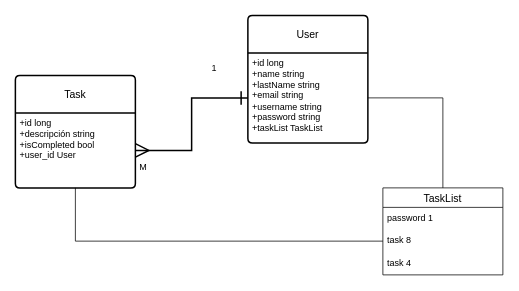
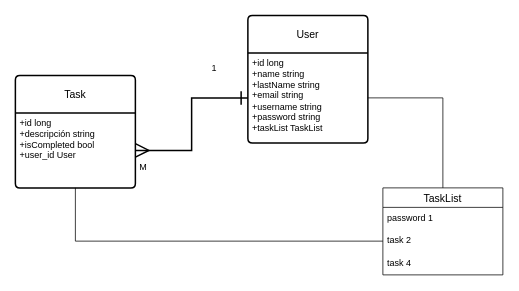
(401, 241) -> (401, 241)
